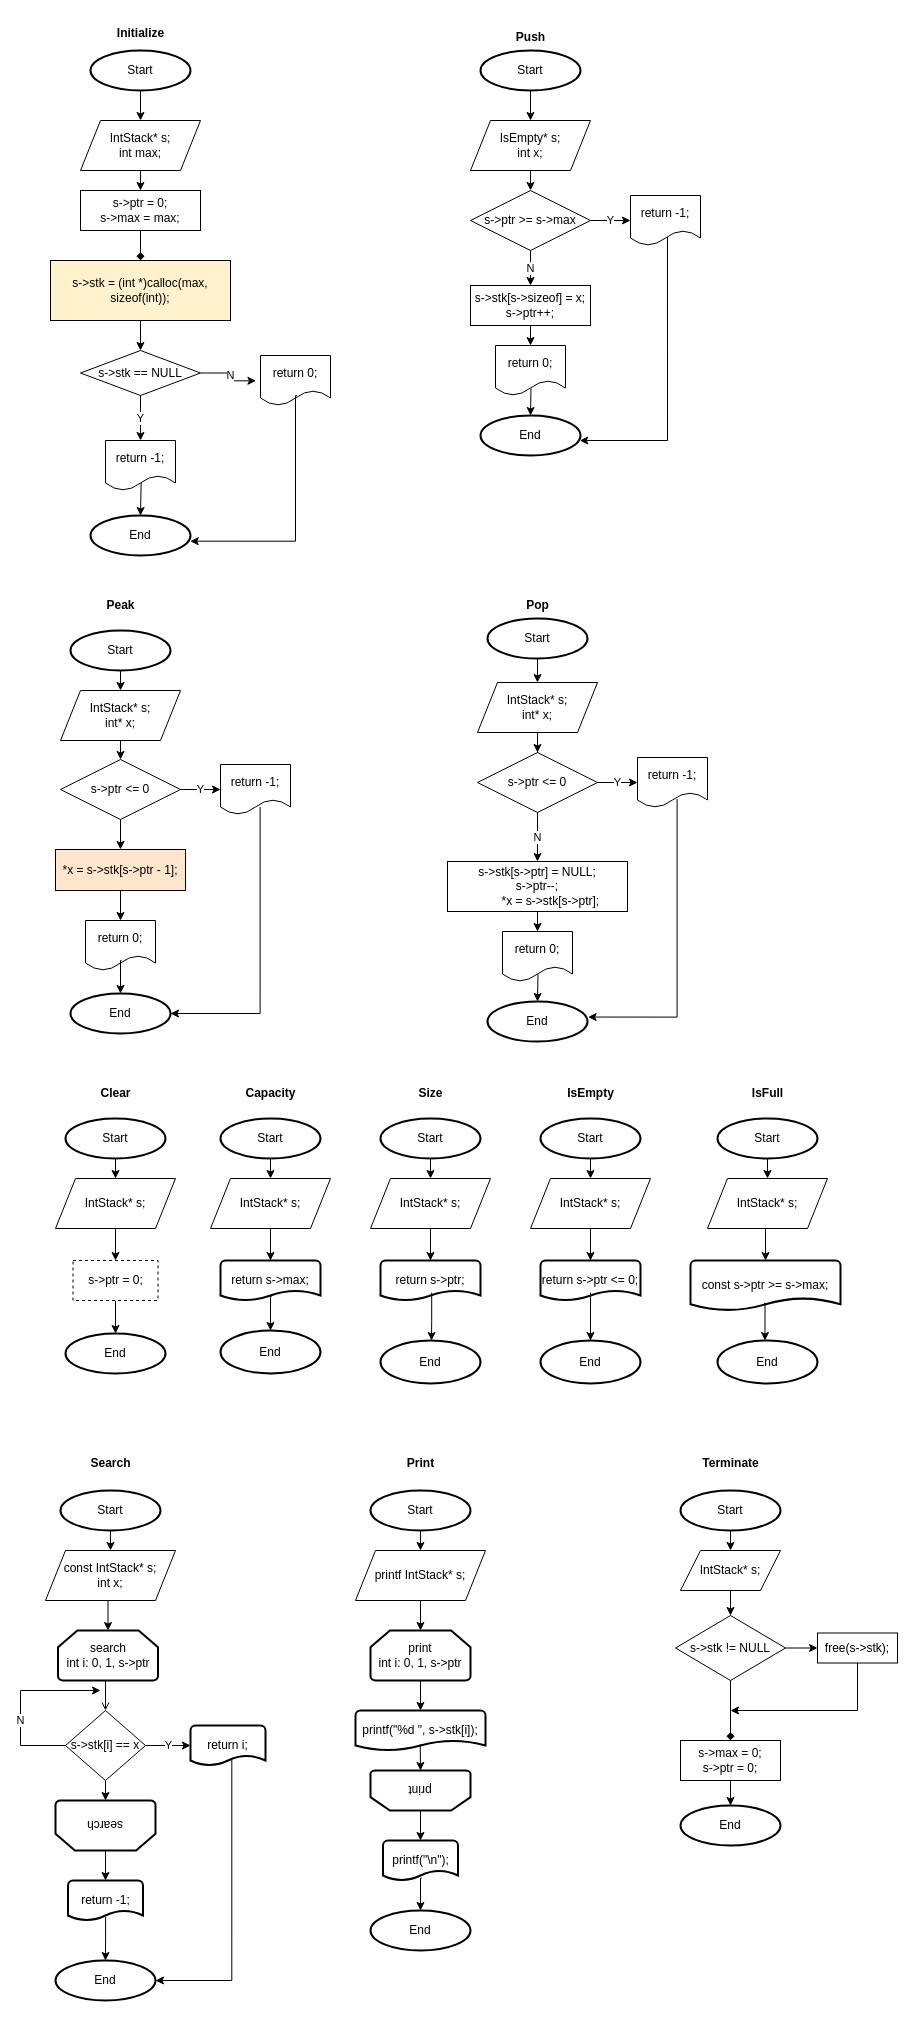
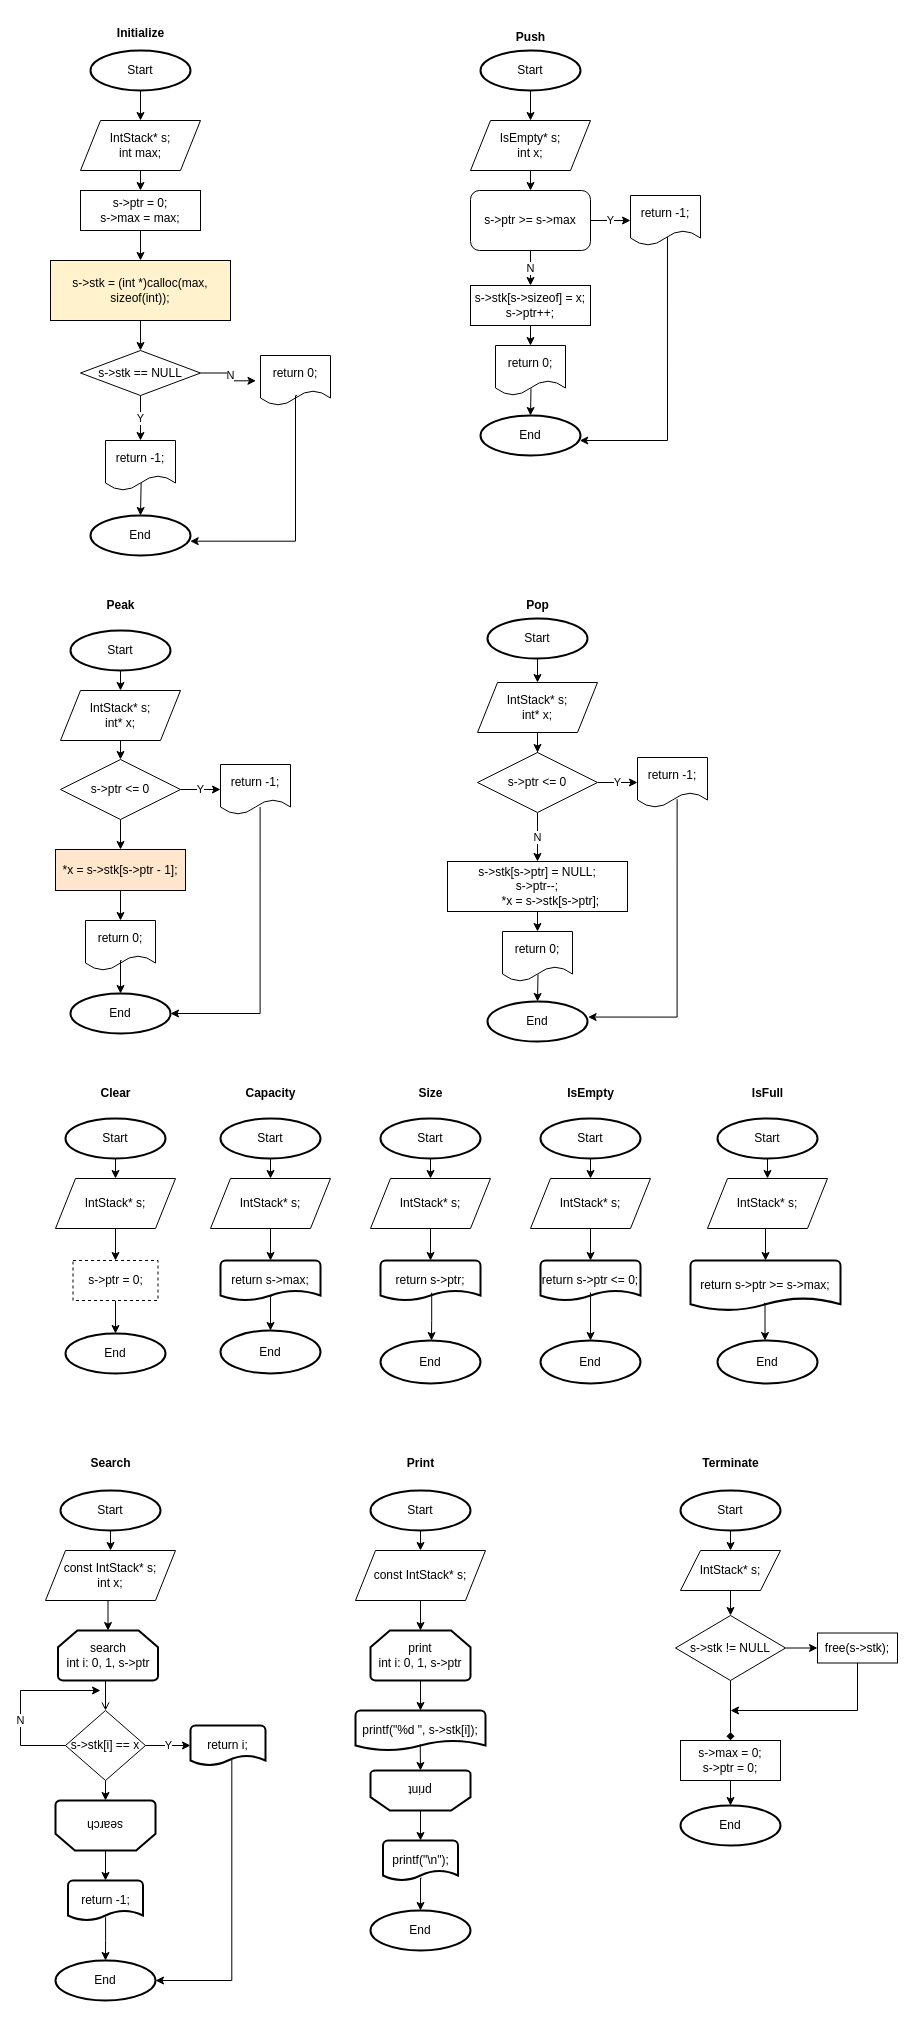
(531, 221) -> (531, 221)
(141, 252) -> (141, 252)
(766, 1286) -> (766, 1286)
(421, 1576) -> (421, 1576)
